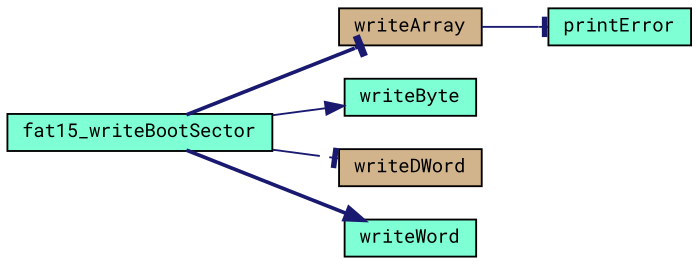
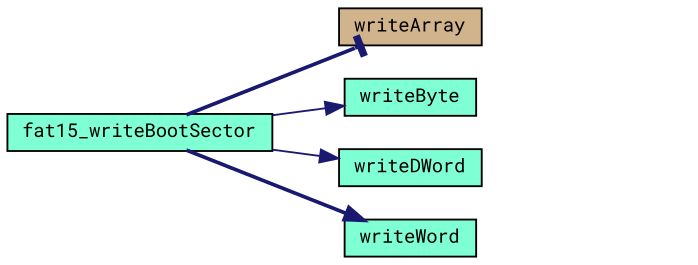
(620, 27) -> none
(296, 153) -> (296, 153)
(410, 168) -> (410, 168)
